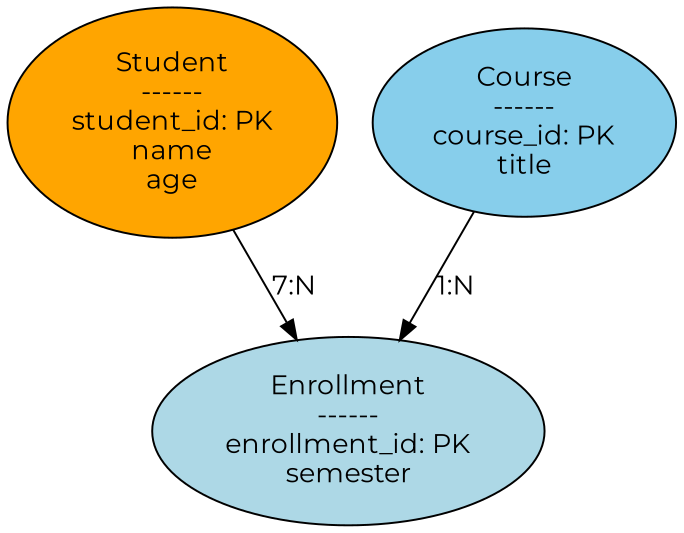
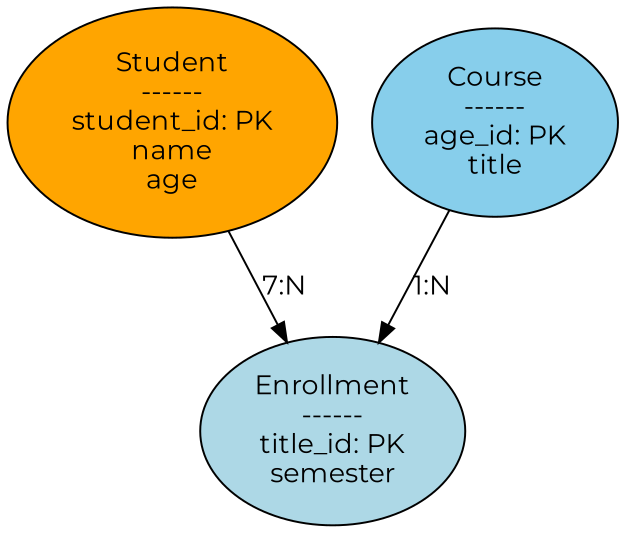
(524, 123) -> (495, 123)
(348, 431) -> (333, 431)
